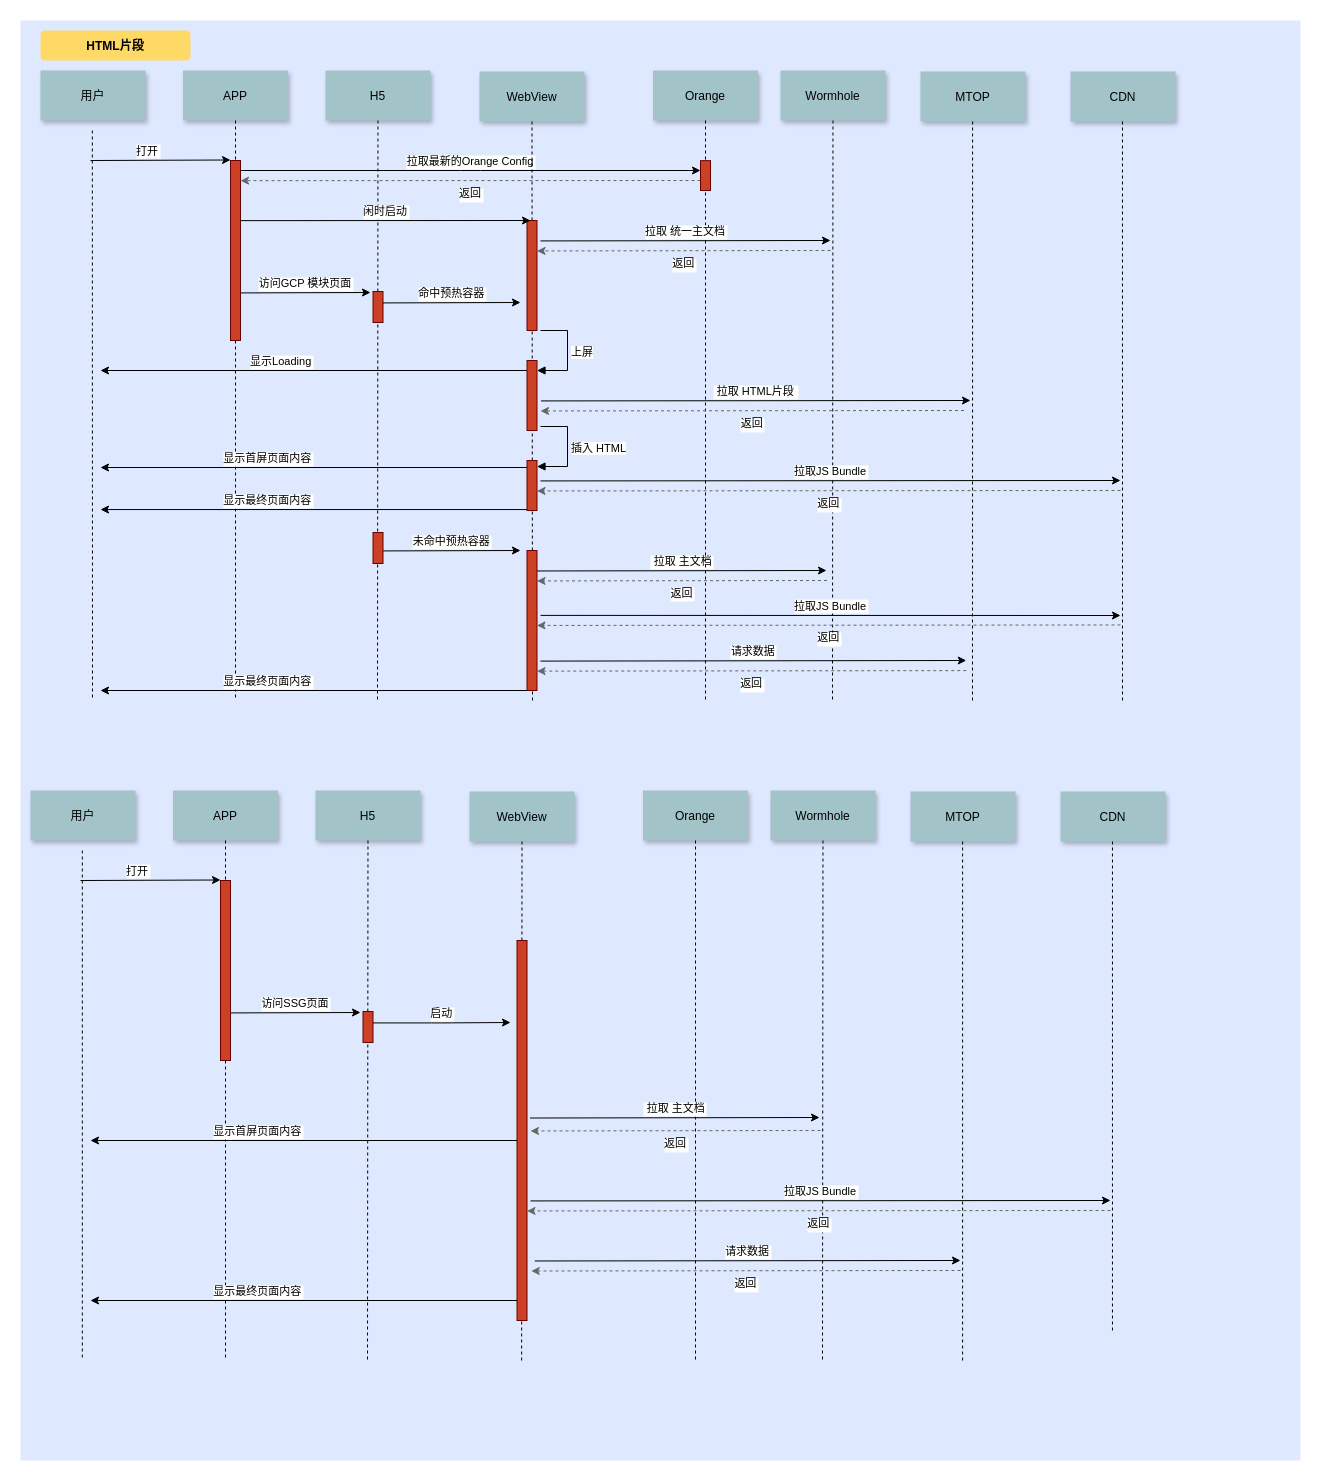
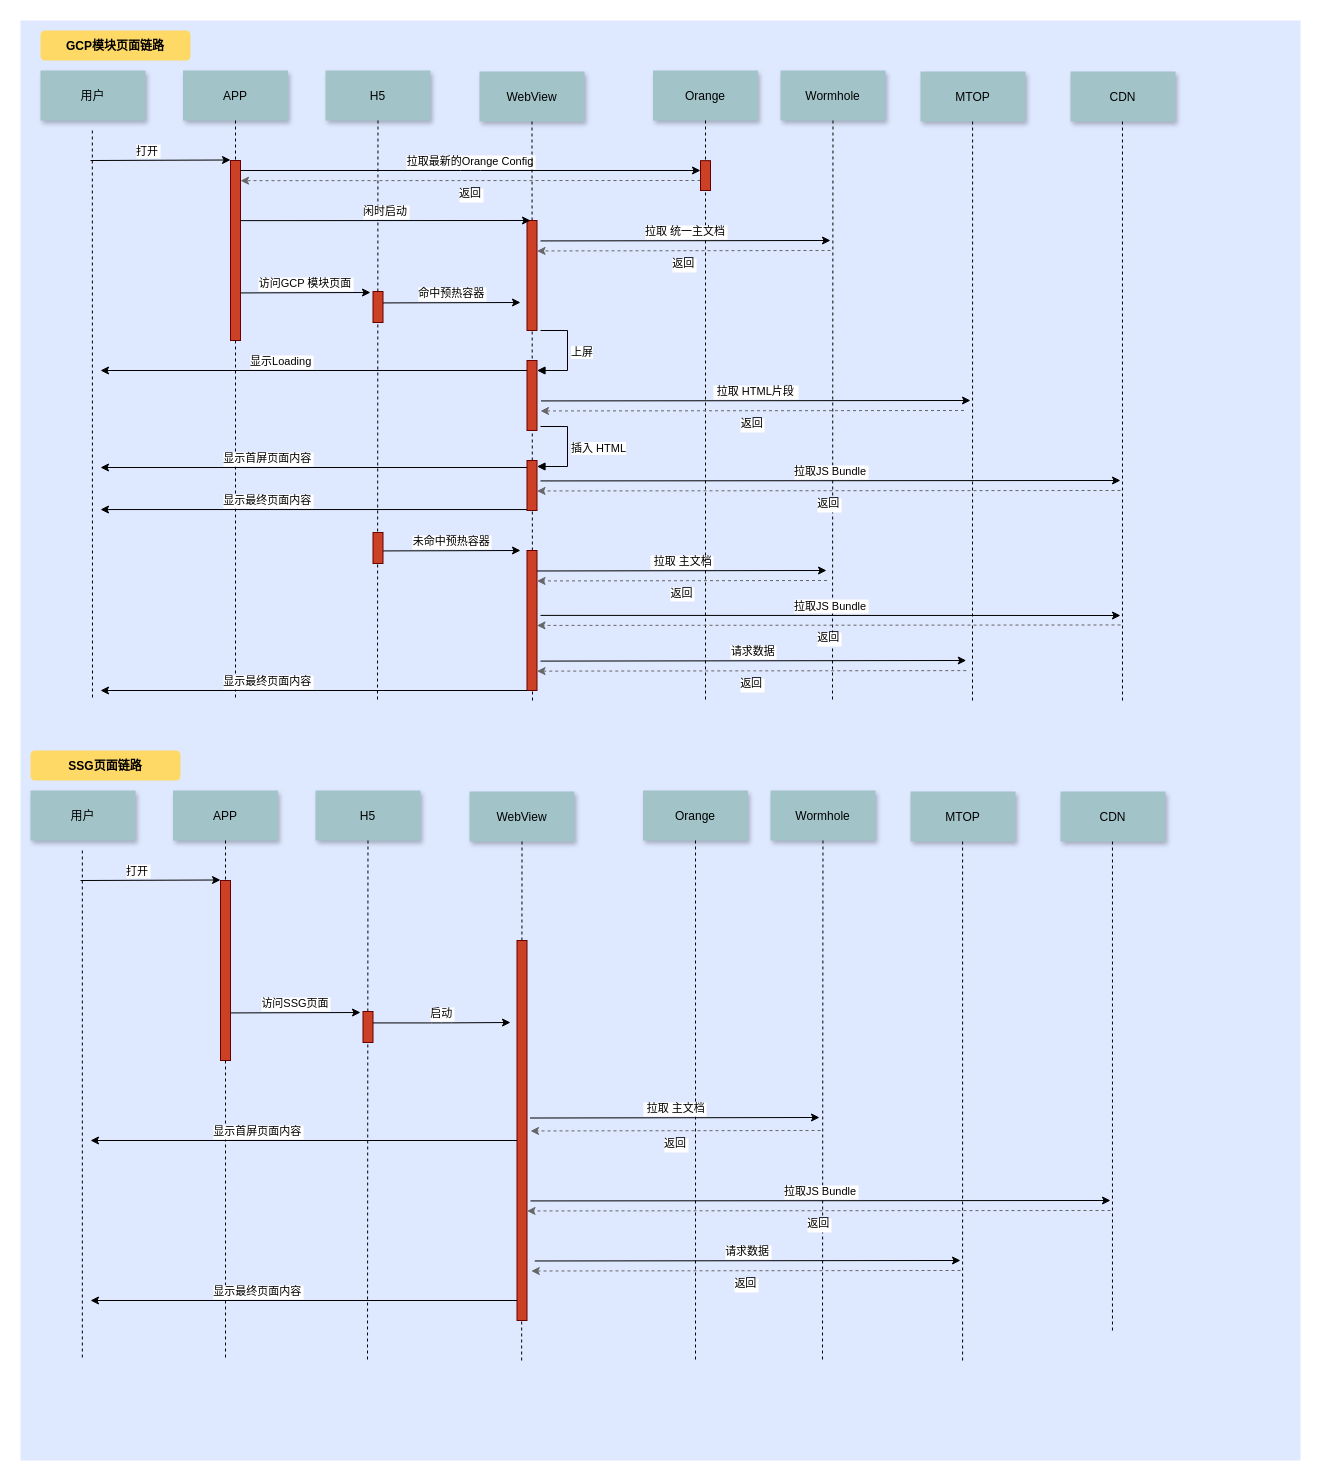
(115, 46) -> (115, 46)
none -> (106, 766)
